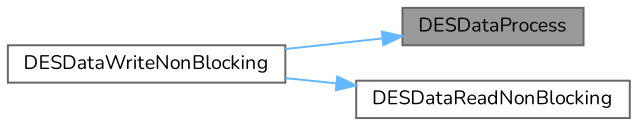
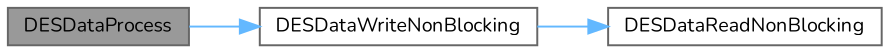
(334, 44) -> (214, 27)
